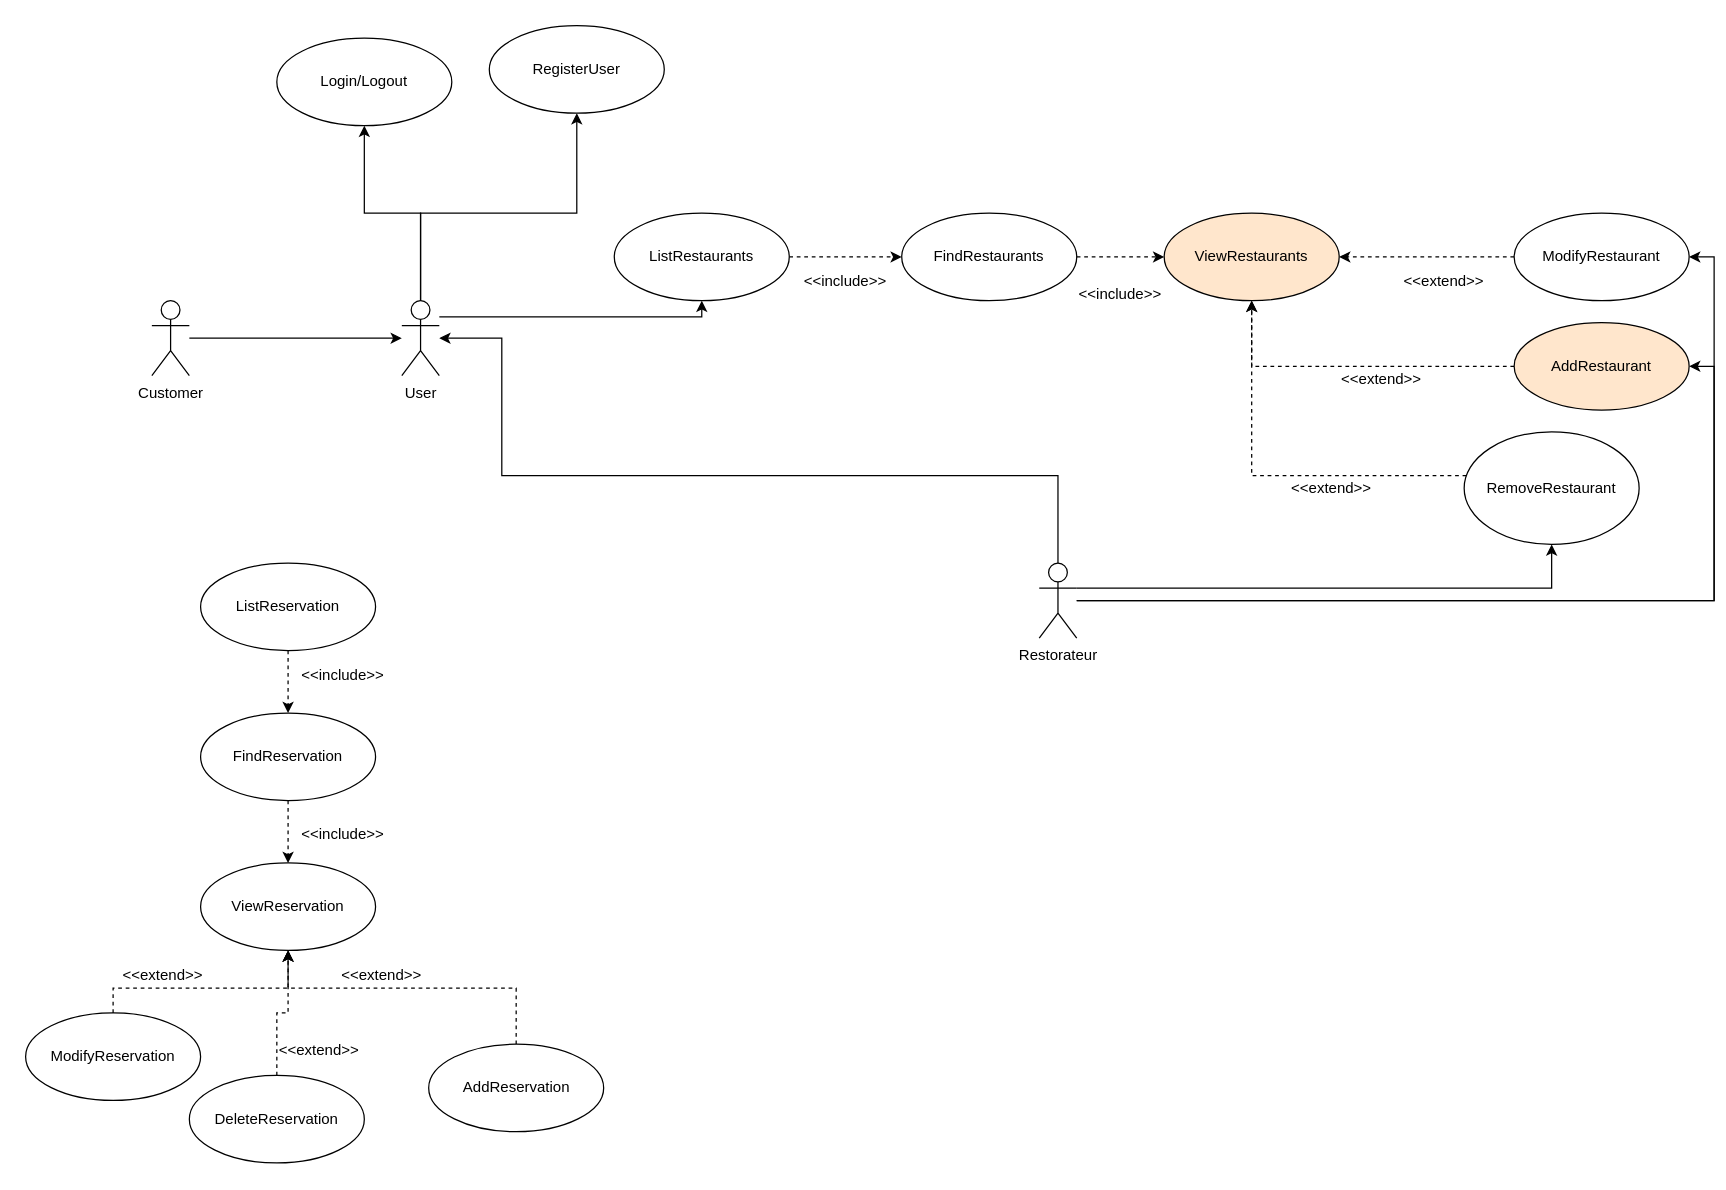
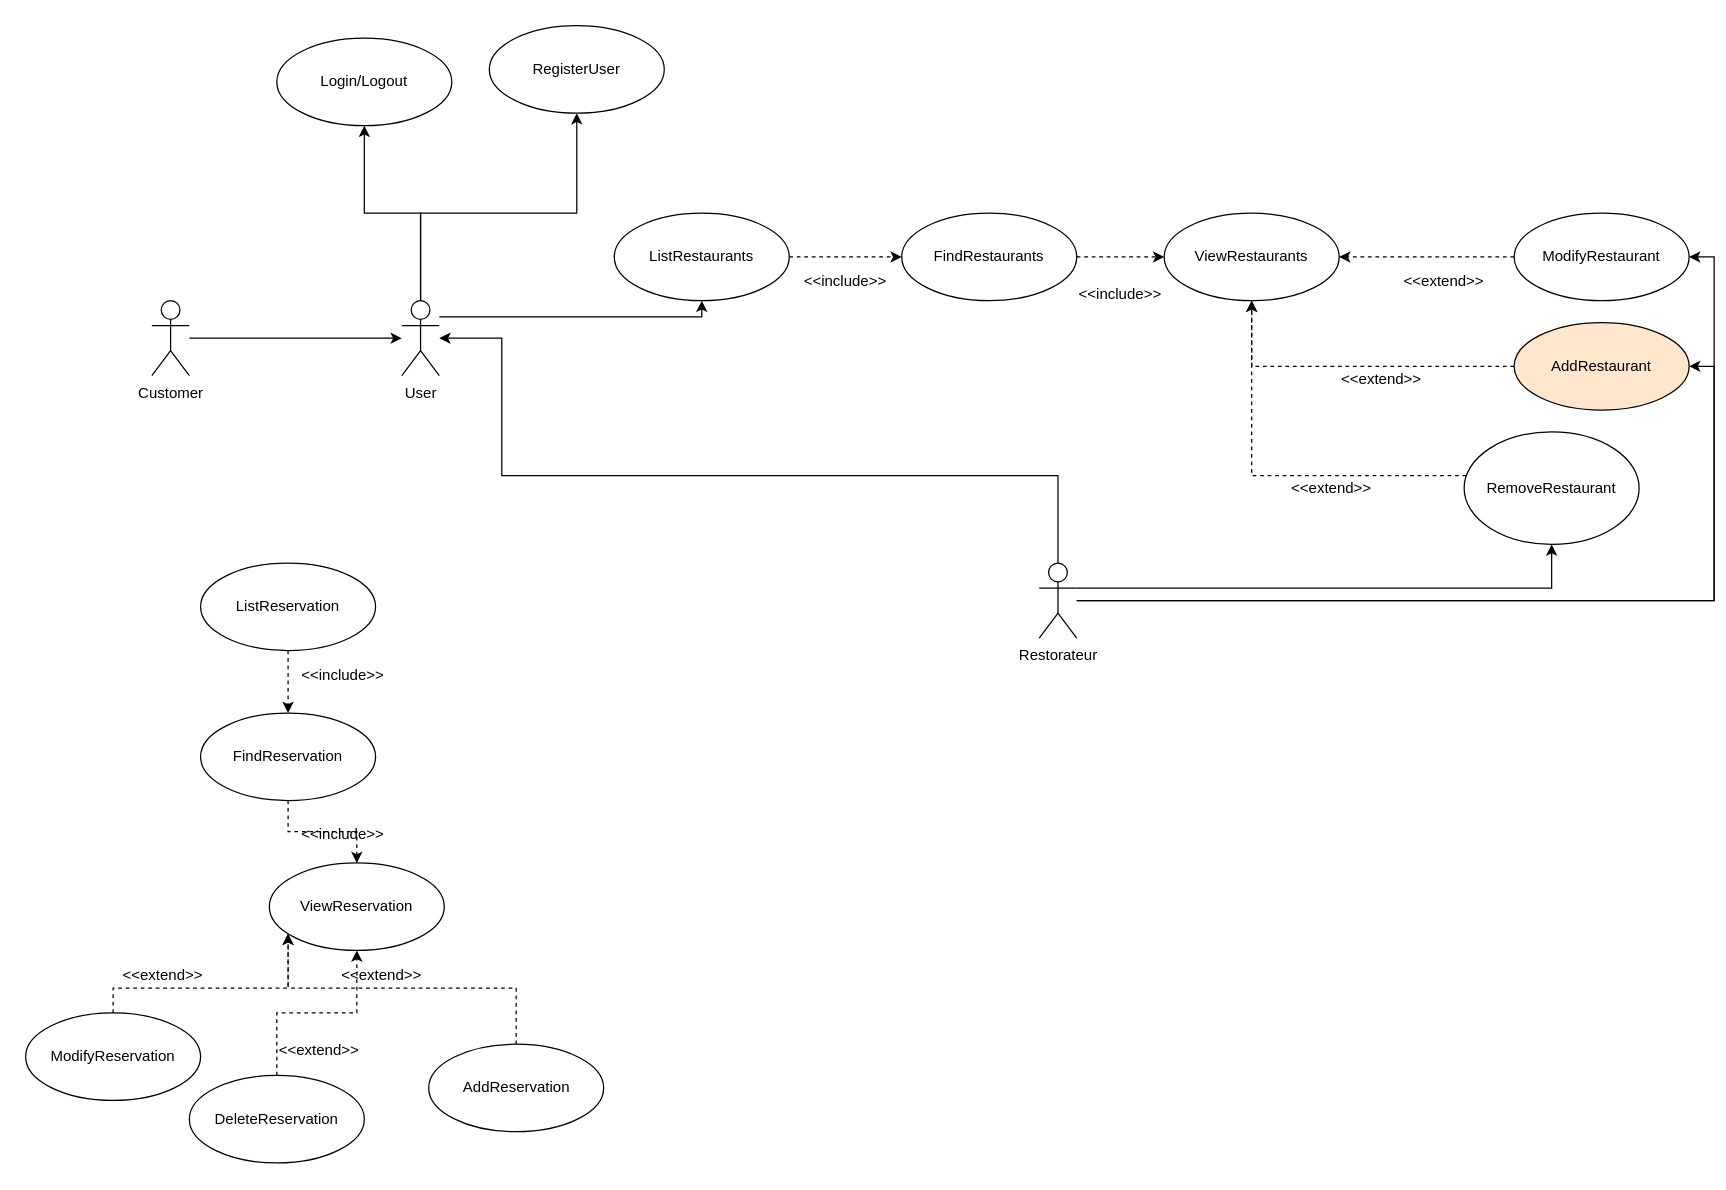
(1252, 257) -> (1252, 257)
(288, 907) -> (357, 907)
